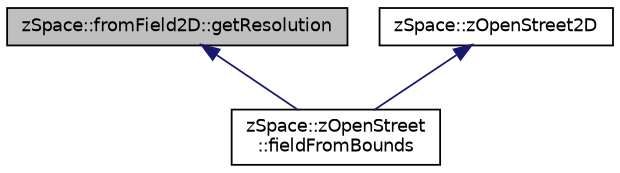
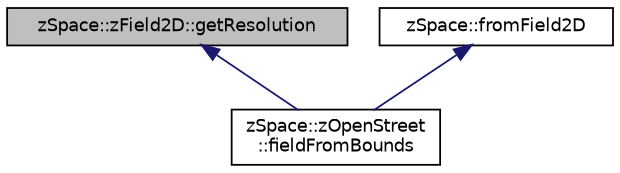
(177, 27) -> (177, 27)
(496, 27) -> (496, 27)
